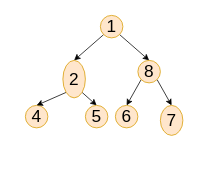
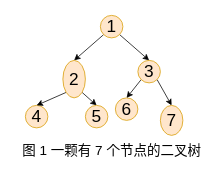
(149, 72) -> (149, 72)
(126, 117) -> (126, 109)
none -> (111, 150)
